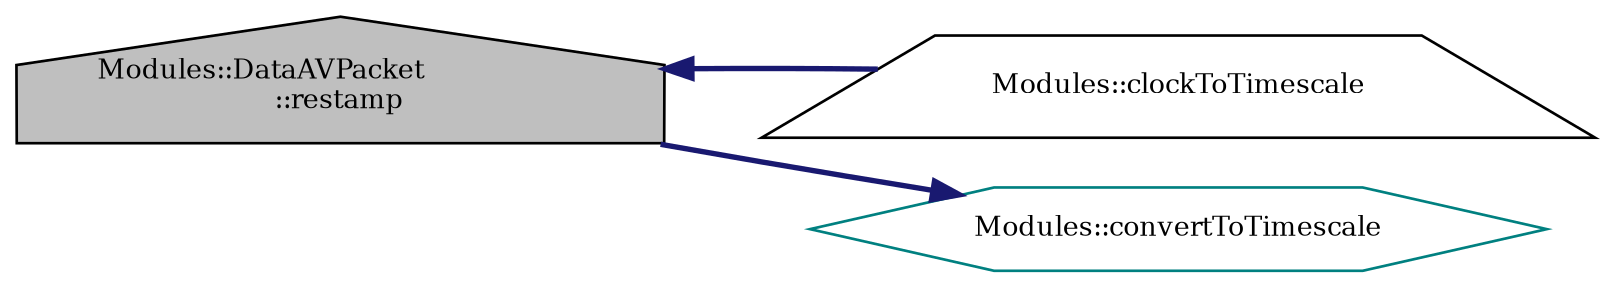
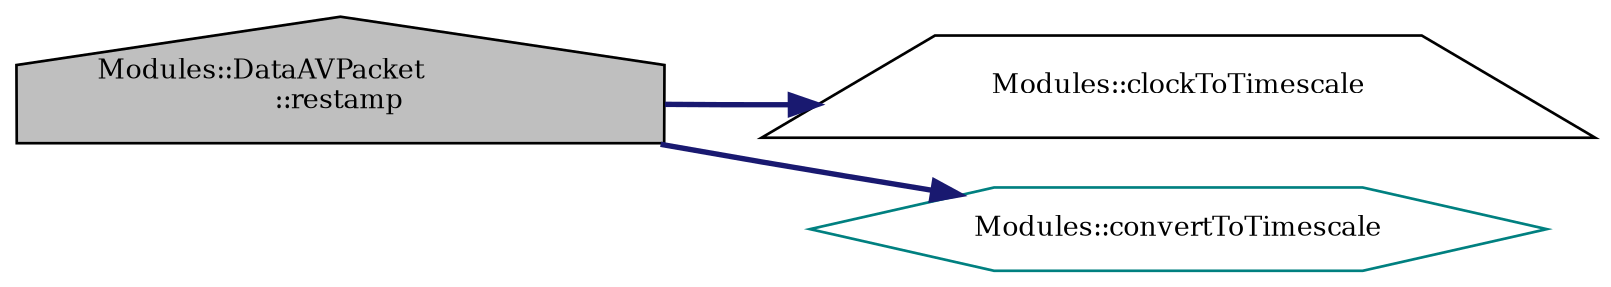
(785, 69) -> (727, 105)
